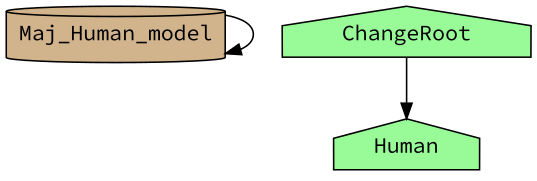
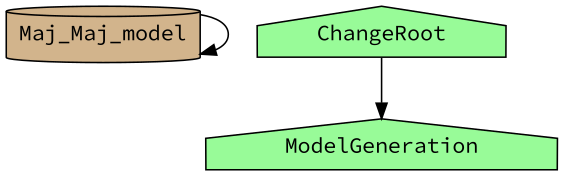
(116, 34) -> (103, 34)
(407, 147) -> (382, 147)
